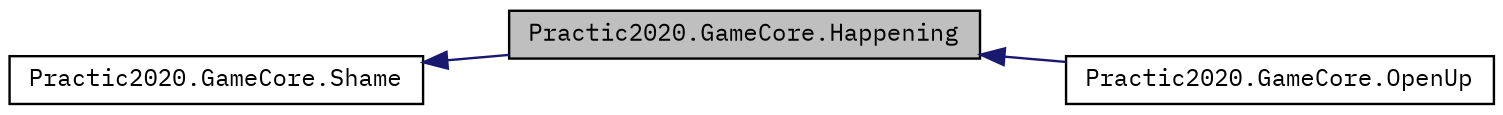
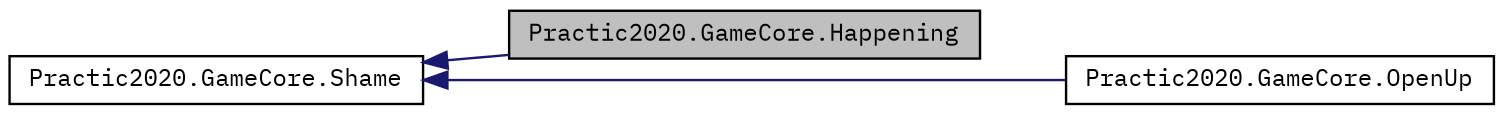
(1035, 59) -> (756, 80)
